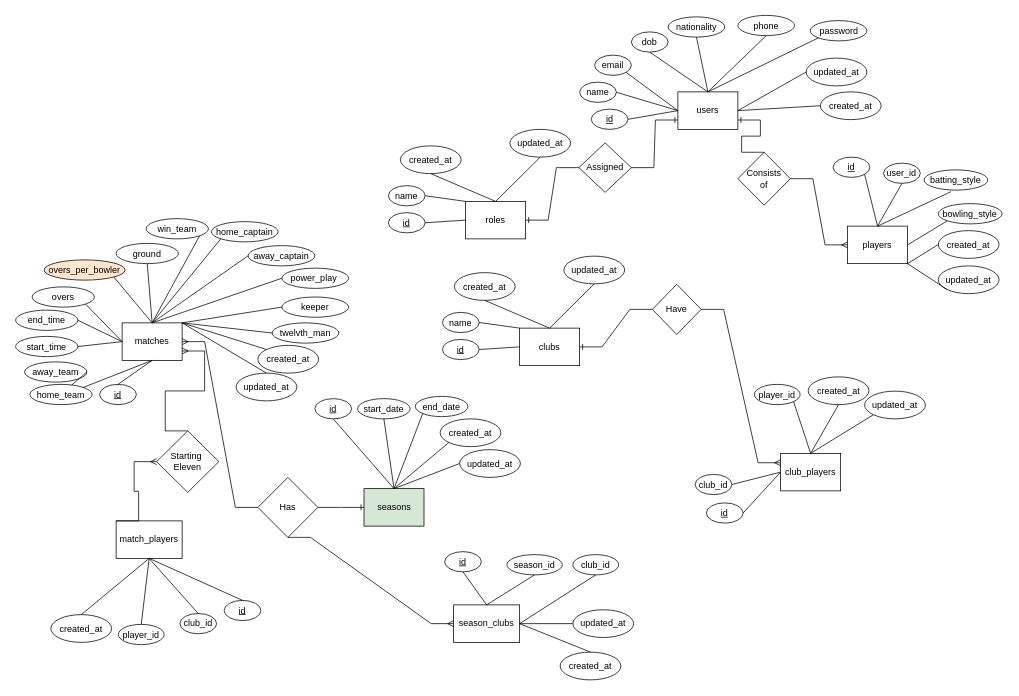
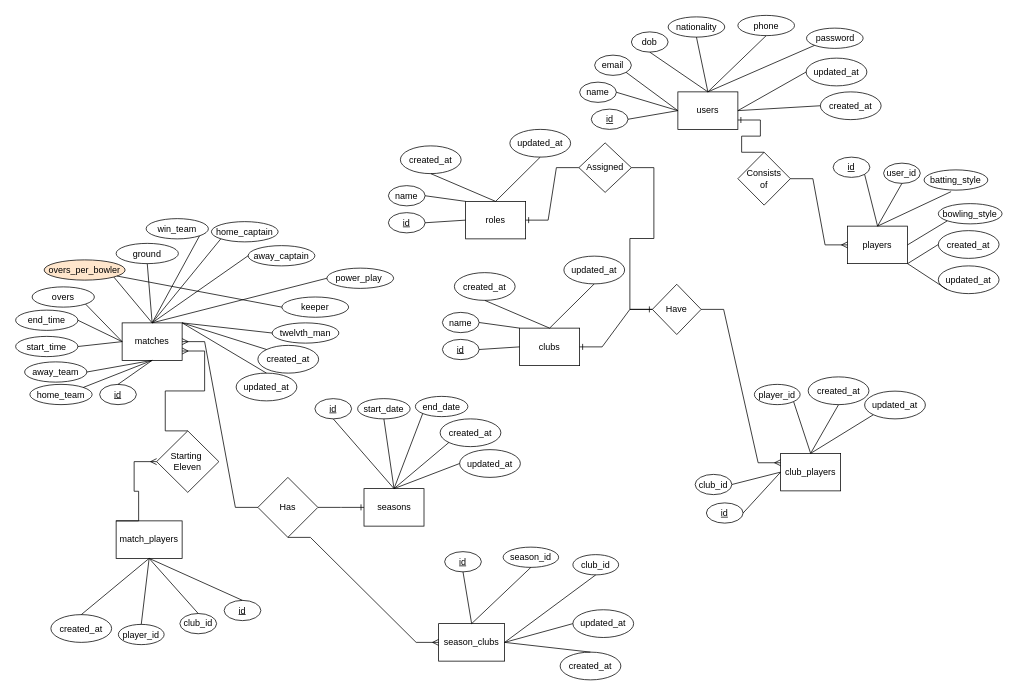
(838, 31) -> (835, 38)
(655, 134) -> (645, 239)
(315, 278) -> (360, 278)
(236, 314) -> (199, 291)
(79, 378) -> (114, 367)
(394, 507) -> (394, 507)
(534, 565) -> (531, 557)
(486, 624) -> (471, 642)
